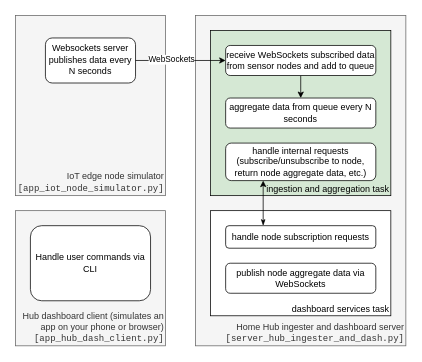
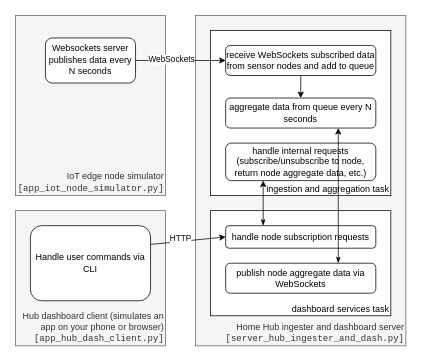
(320, 188) -> (320, 188)
none -> (338, 226)
none -> (185, 241)
